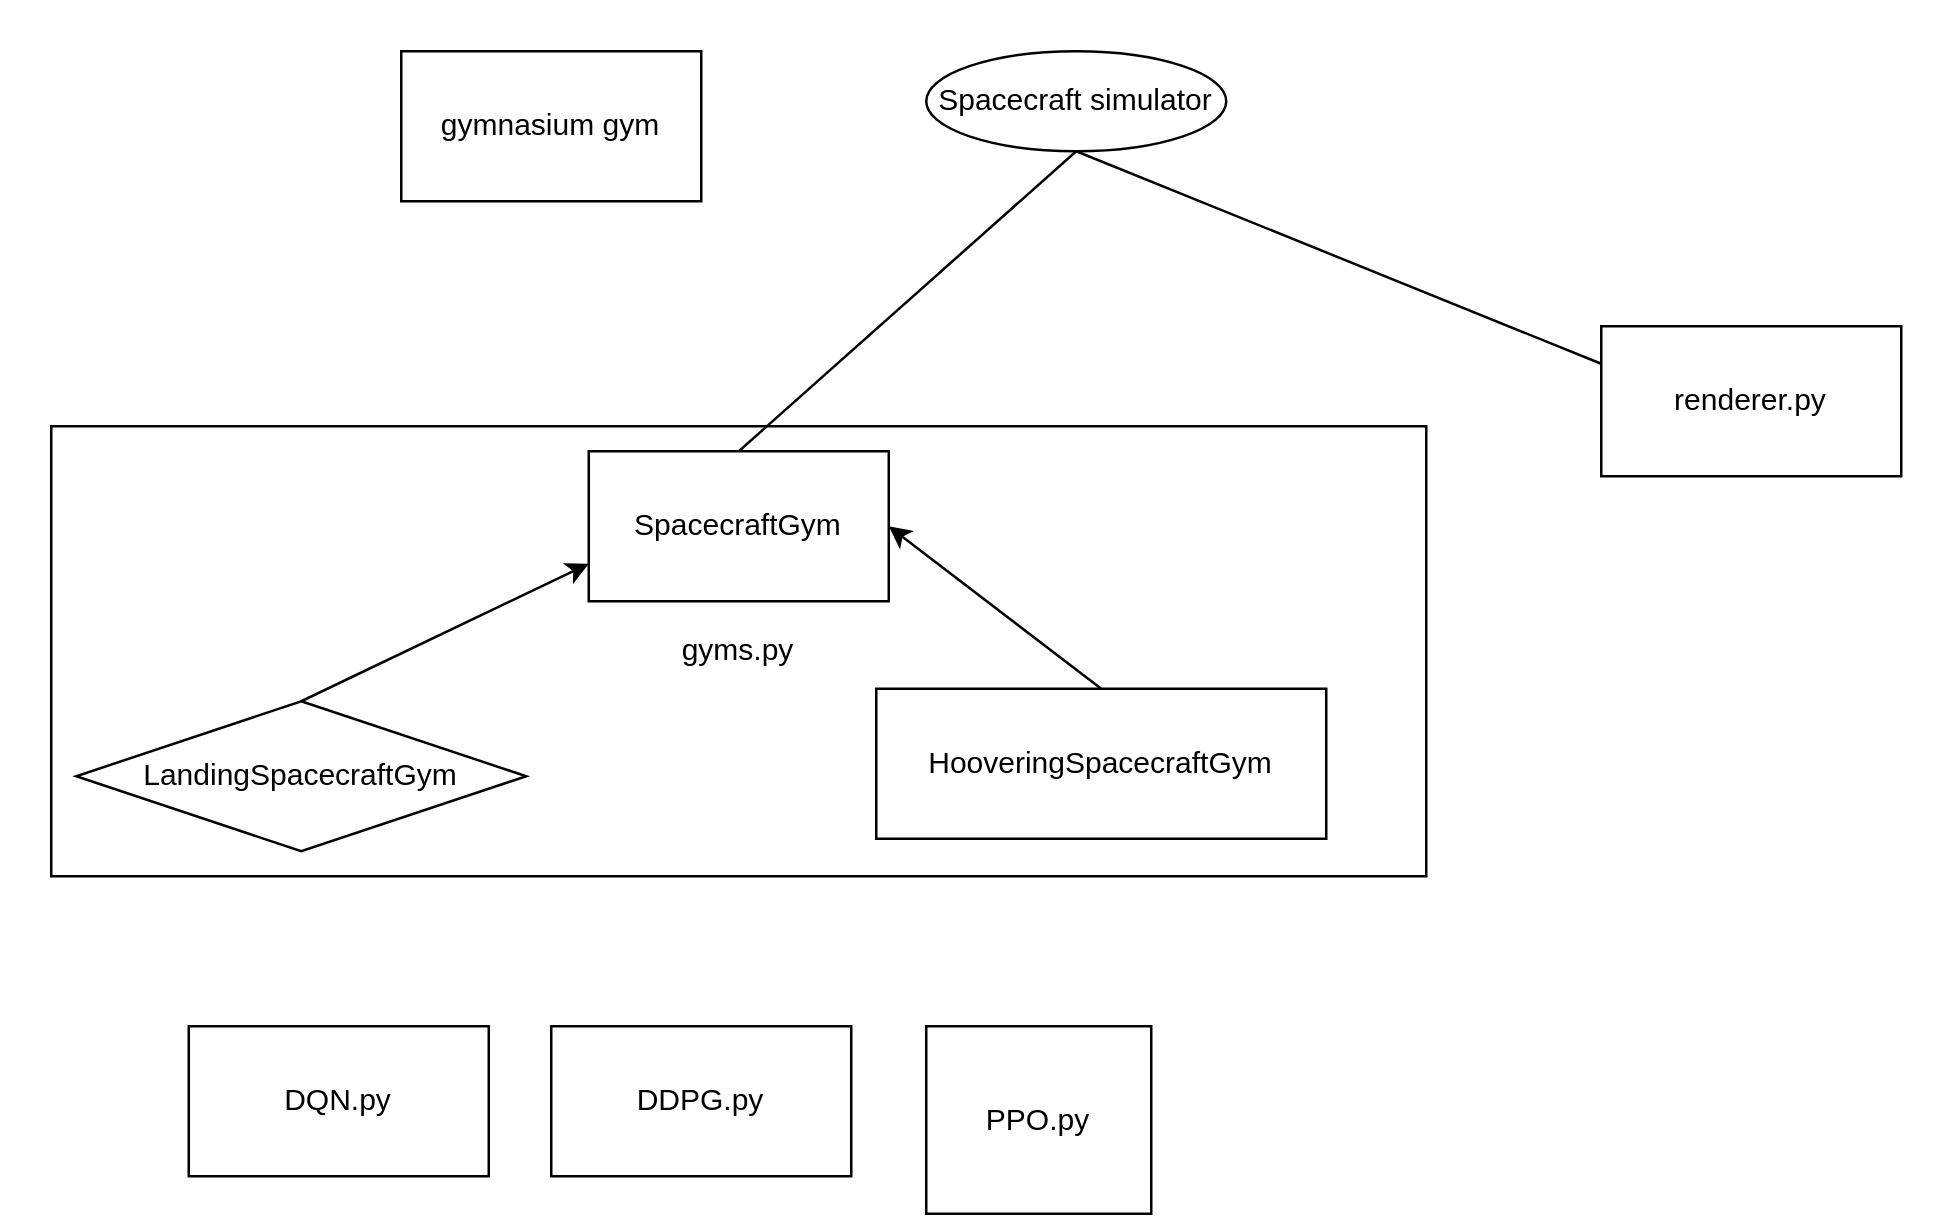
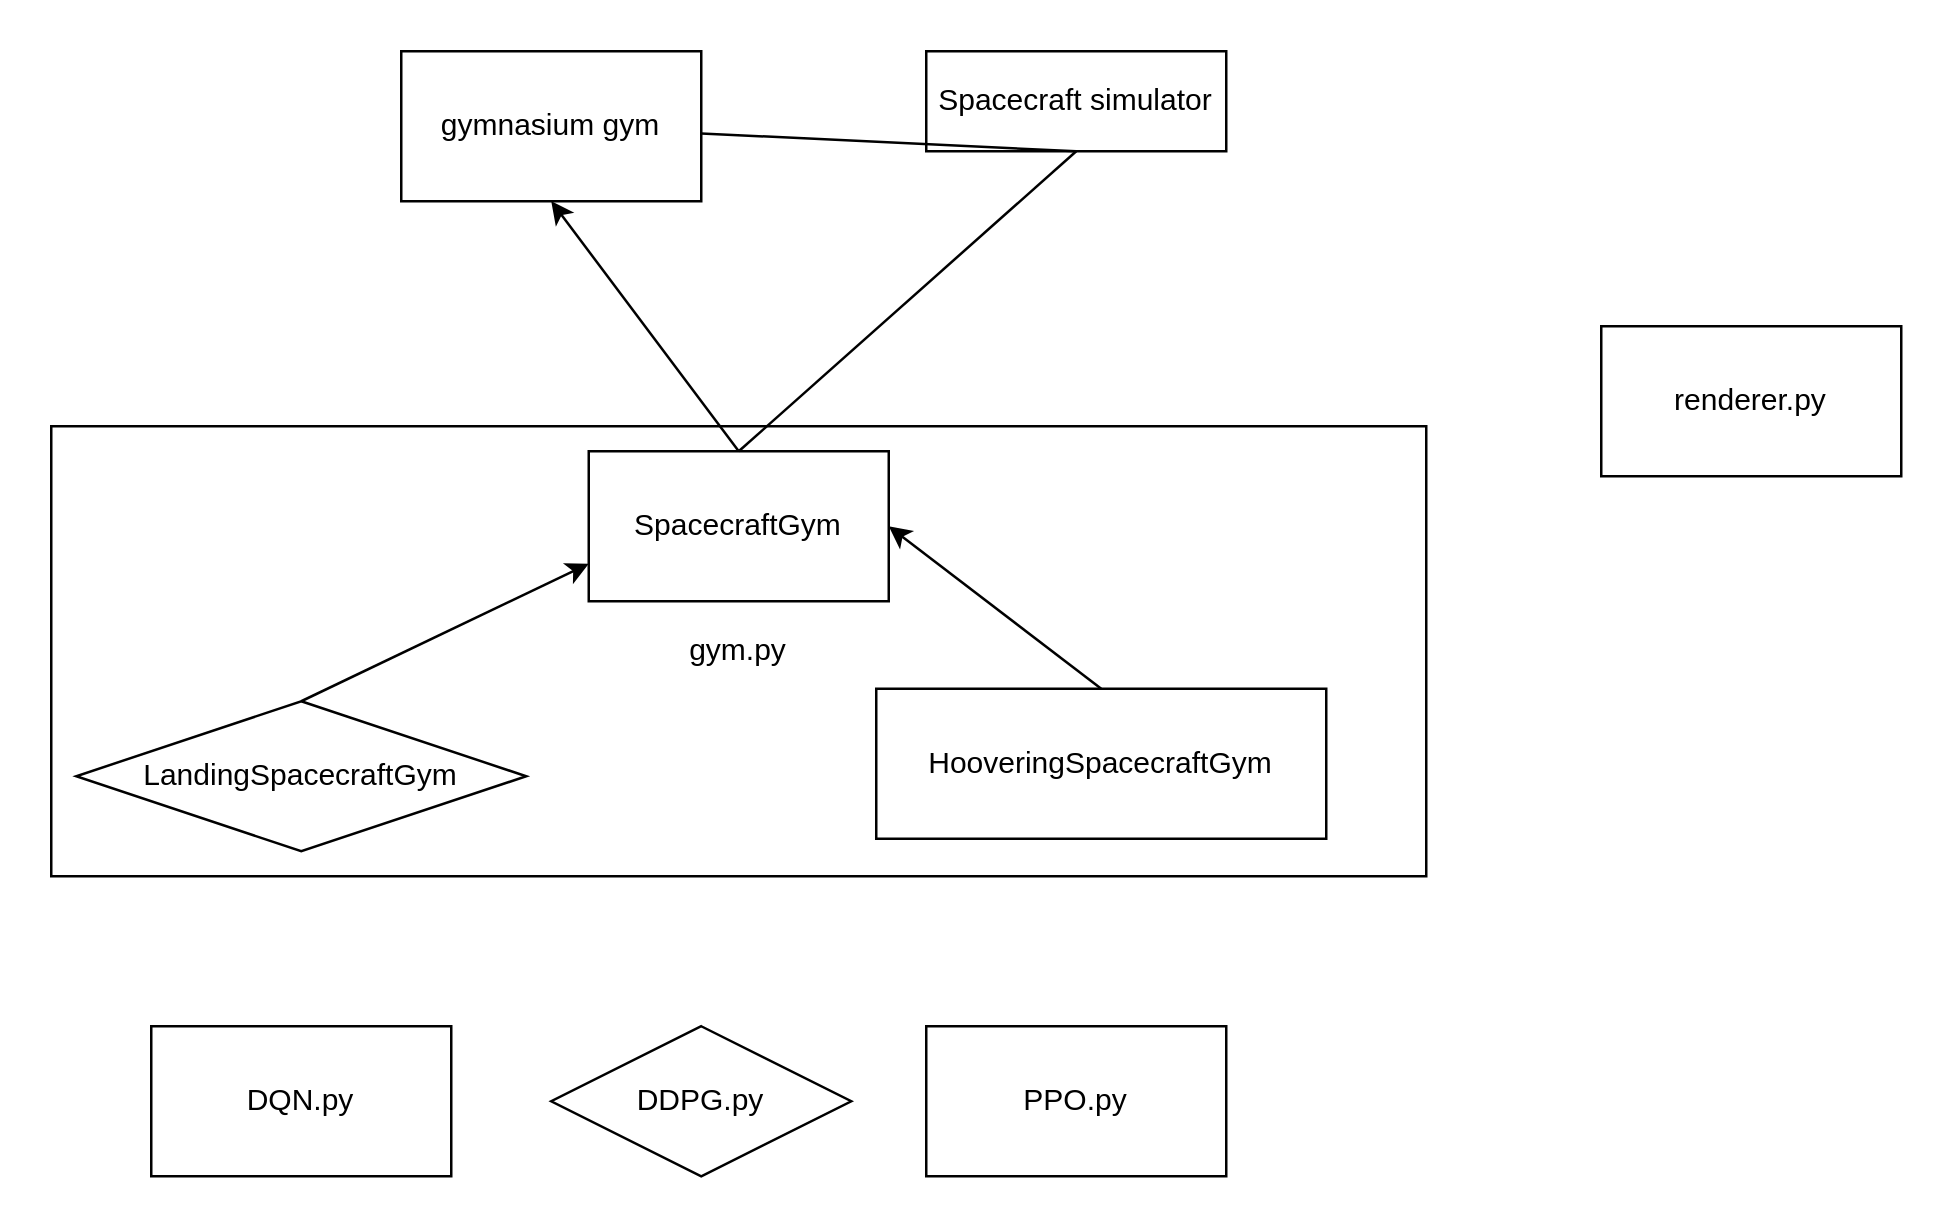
(1076, 101) -> (1076, 101)
(1339, 258) -> (879, 142)
none -> (649, 331)
(739, 651) -> (739, 651)
(339, 1101) -> (301, 1101)
(701, 1101) -> (701, 1101)
(1039, 1120) -> (1076, 1101)
